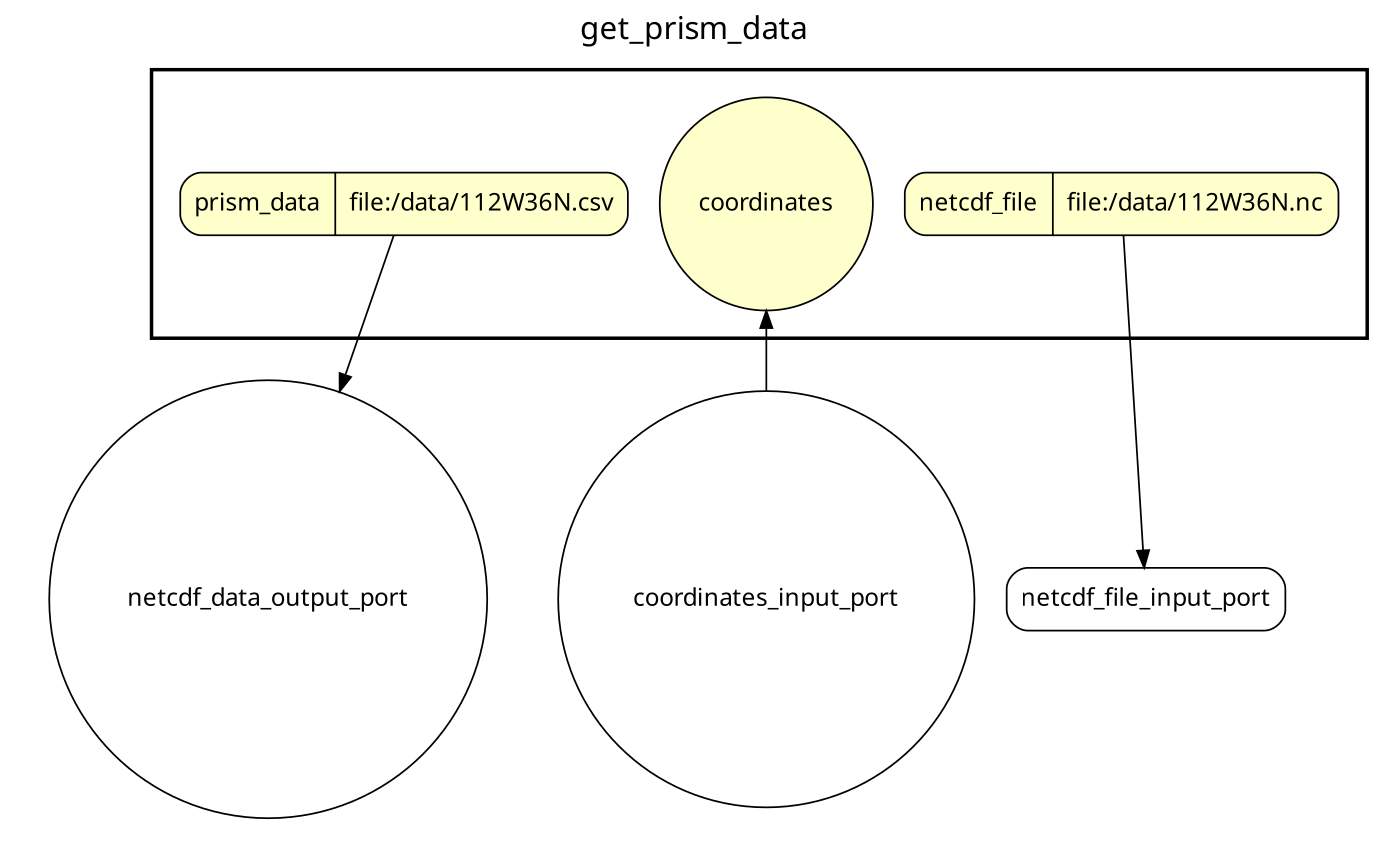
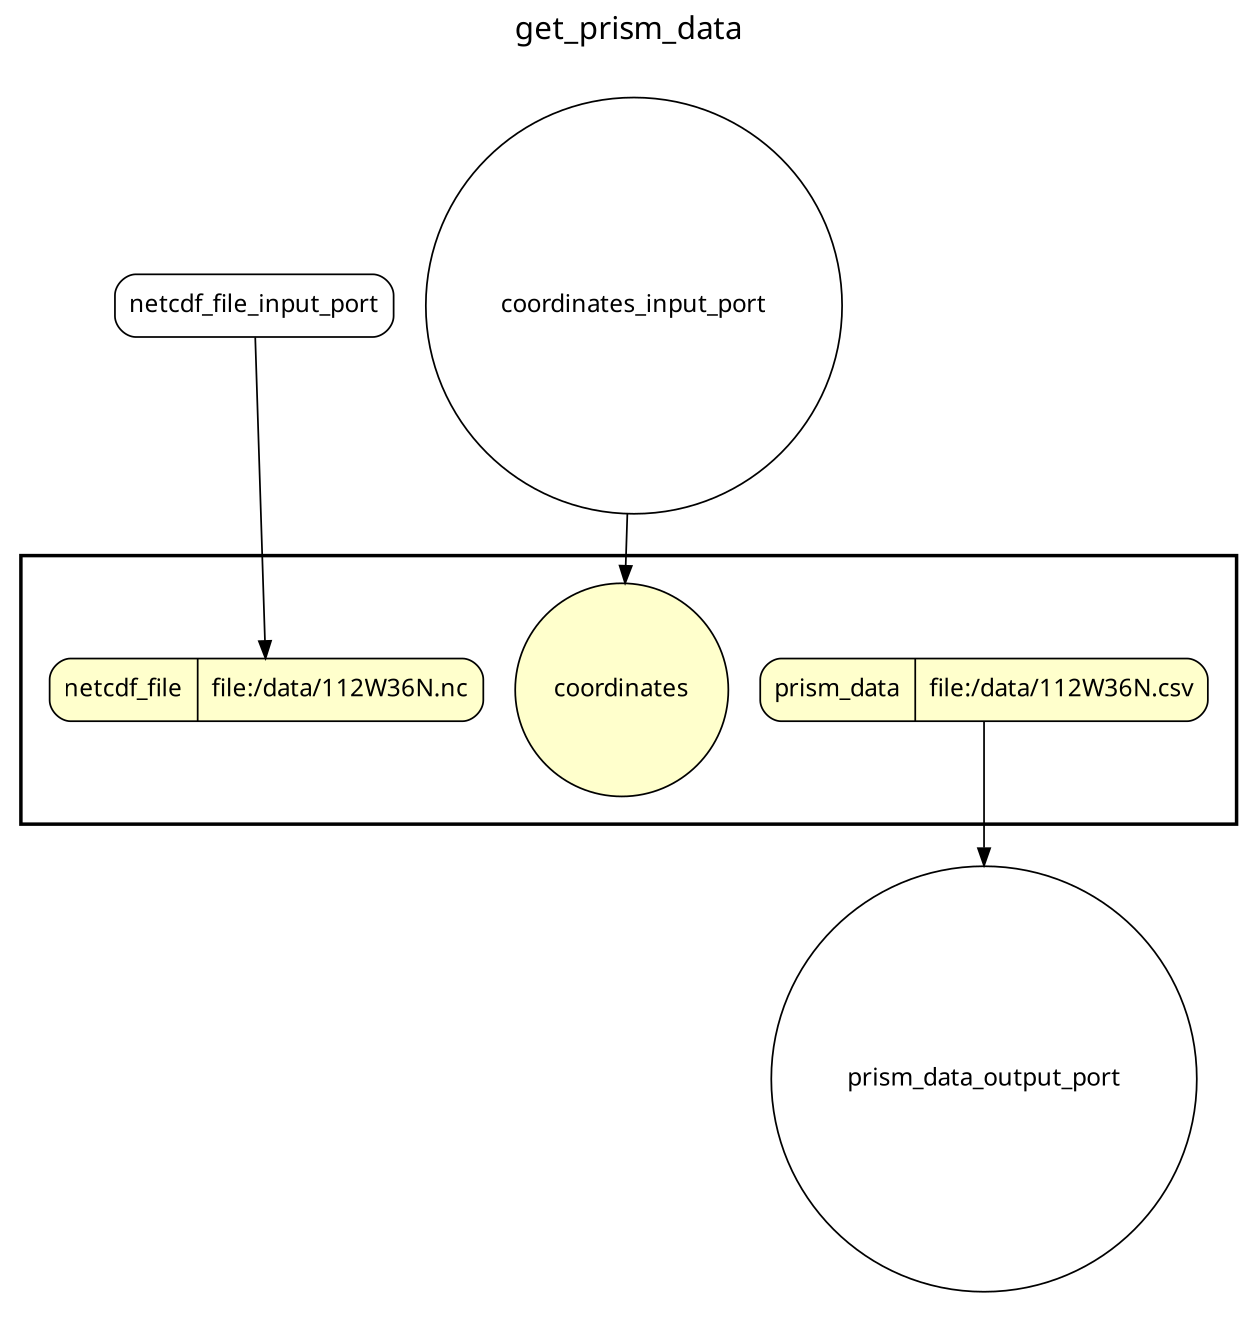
(1133, 393) -> (260, 489)
(268, 599) -> (984, 1079)
